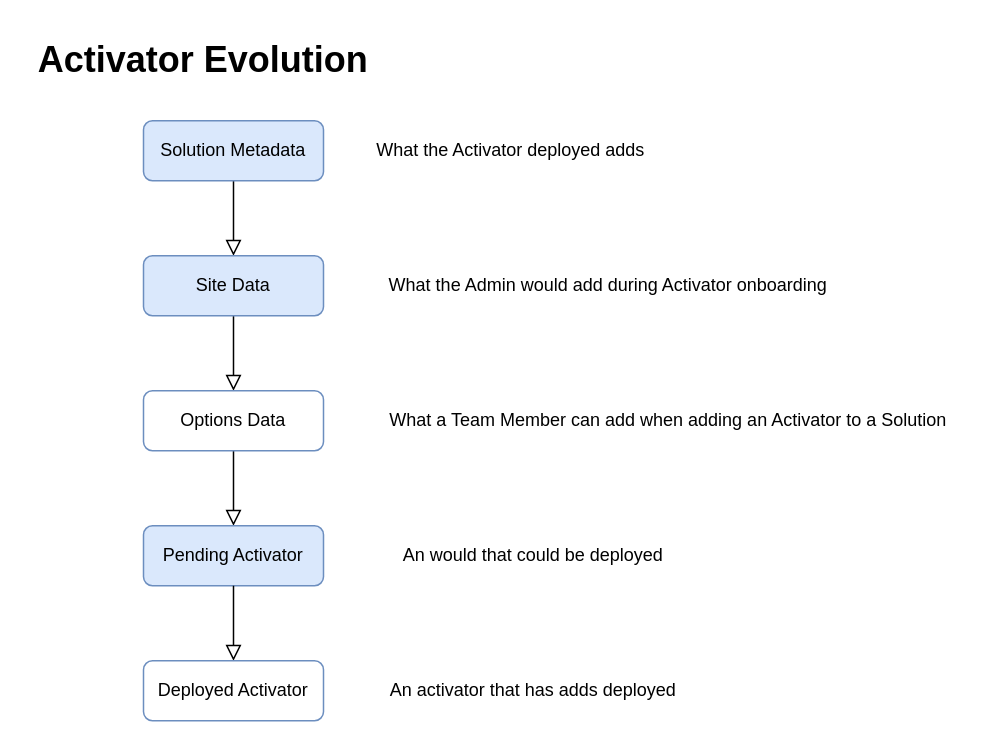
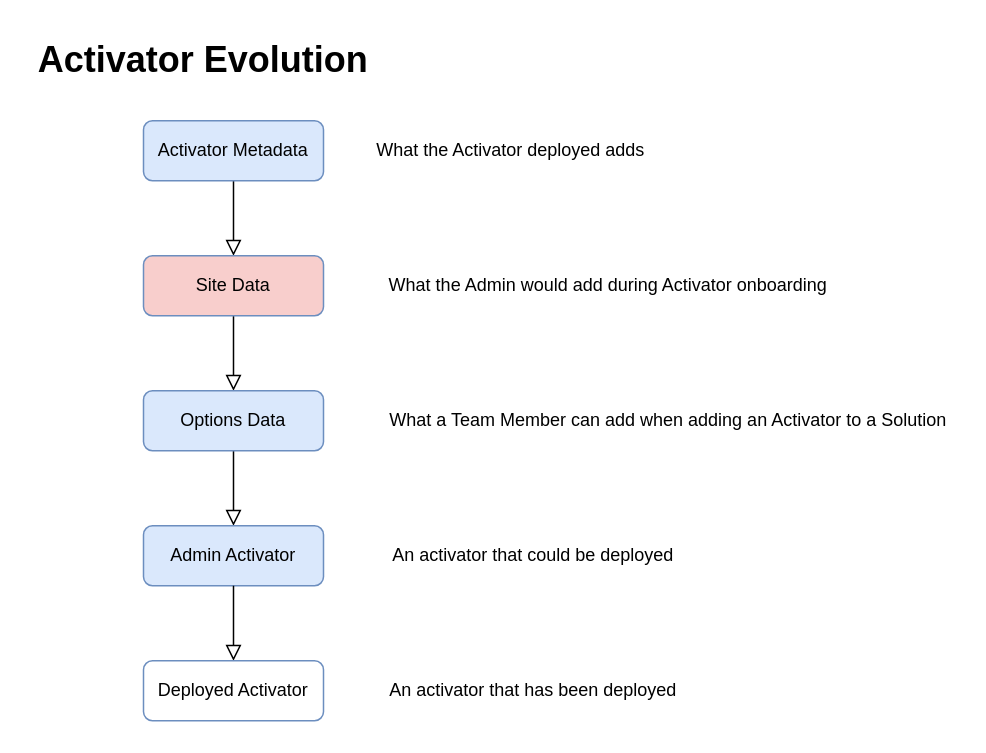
(233, 151) -> (233, 151)
(233, 286) -> (233, 286)
(233, 421) -> (233, 421)
(233, 556) -> (233, 556)
(533, 556) -> (533, 556)
(533, 691) -> (533, 691)
